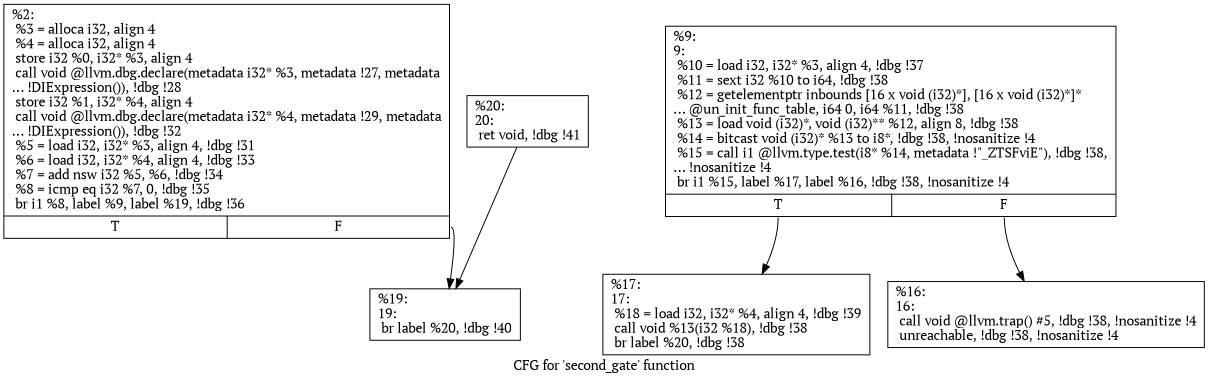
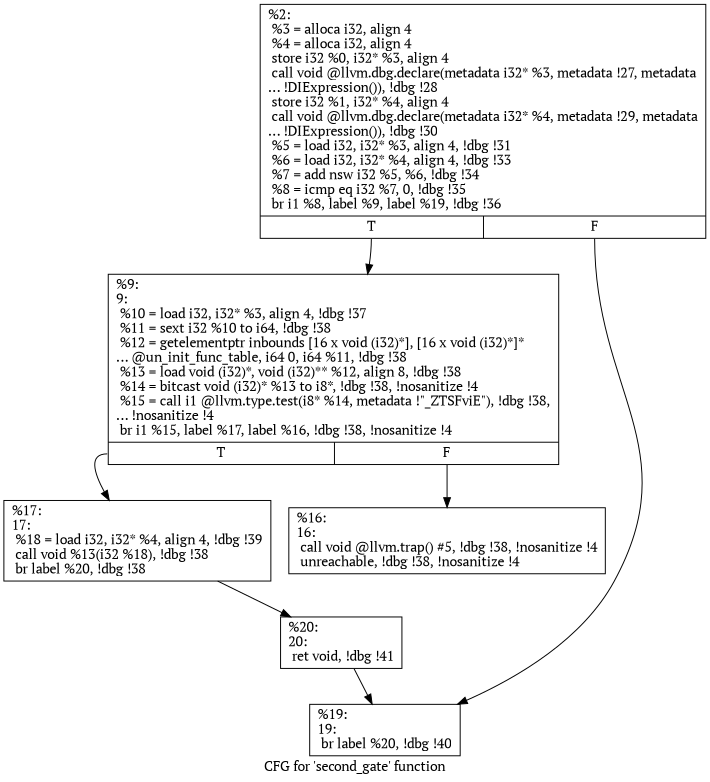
(97, 132) -> (353, 132)
none -> (371, 252)
none -> (250, 597)
